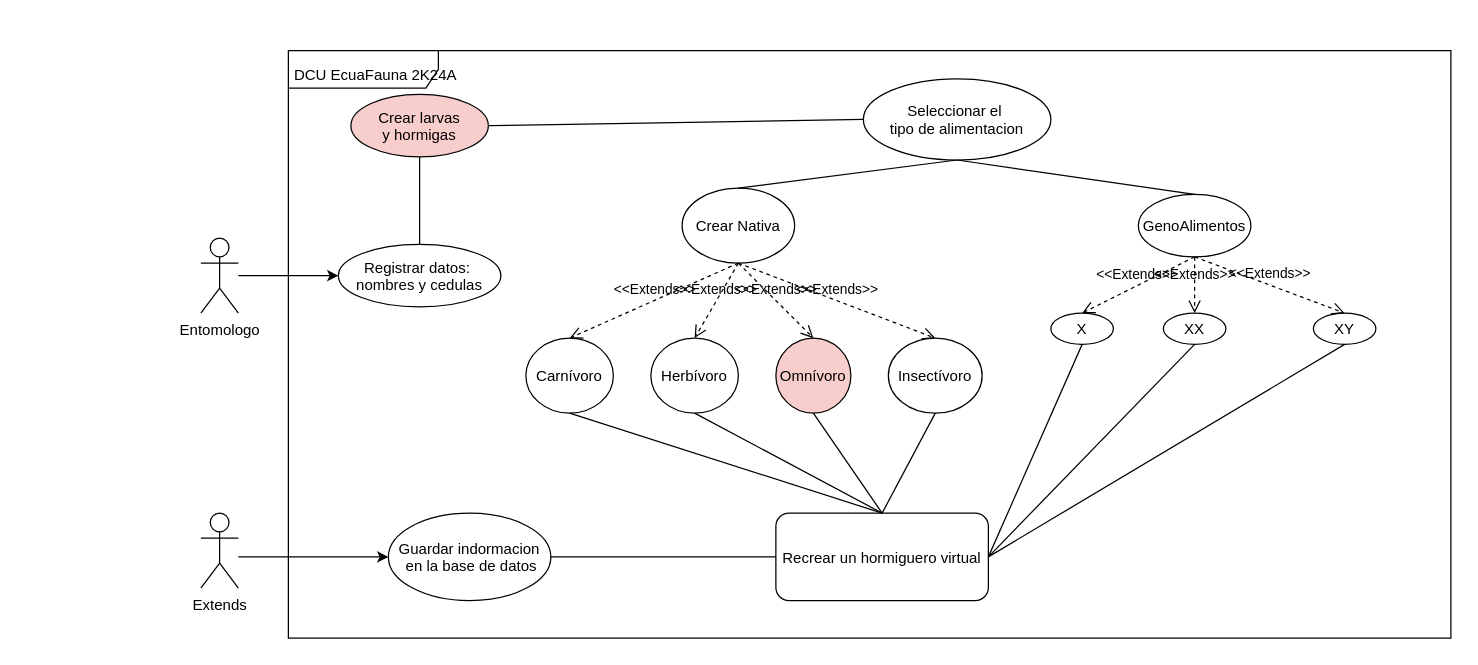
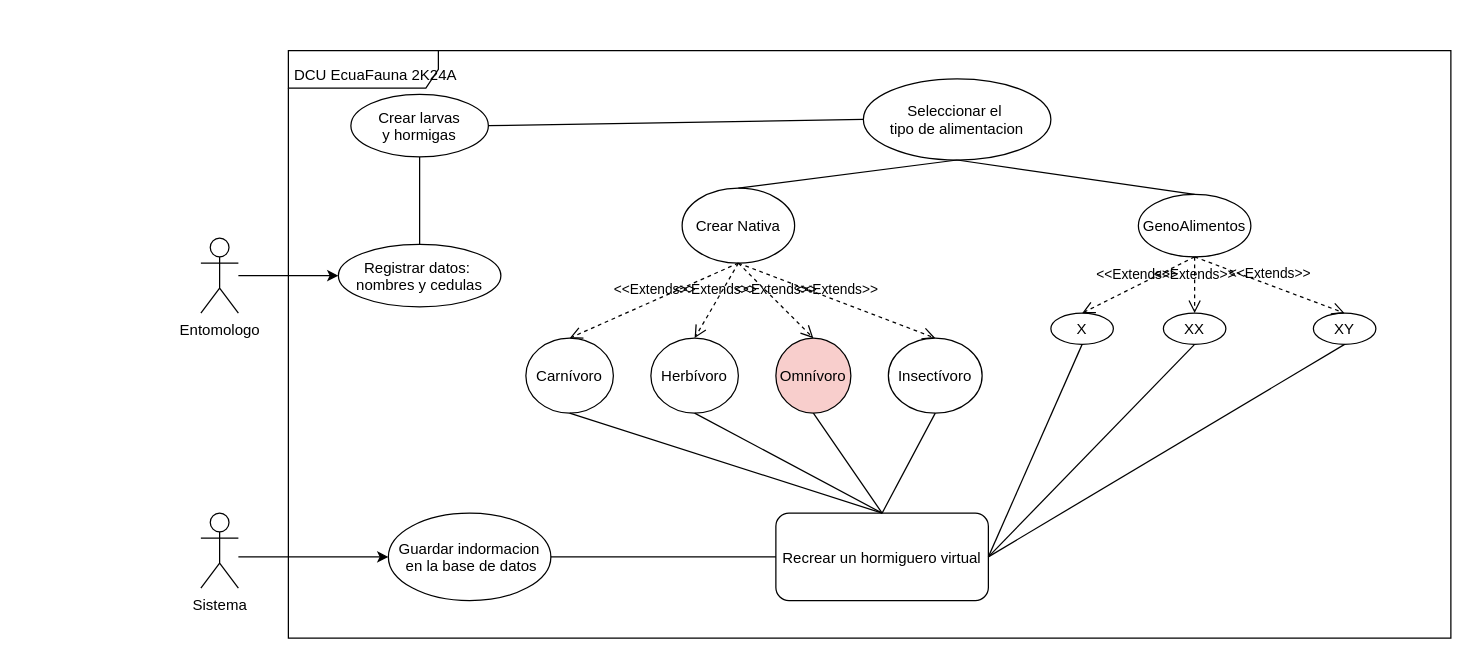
(419, 126) -> (419, 126)
(220, 606) -> (220, 606)
